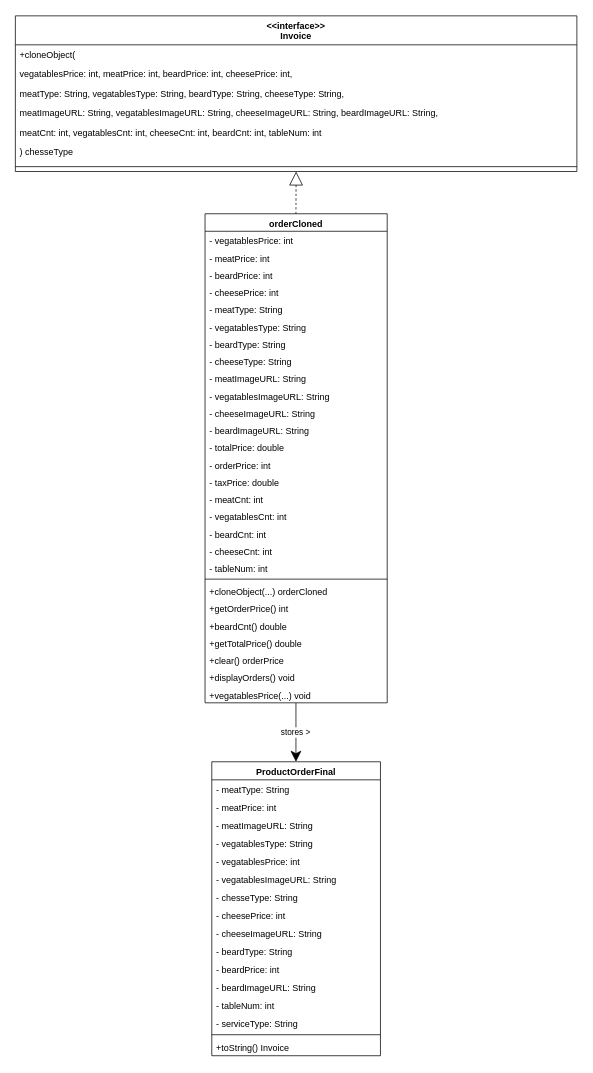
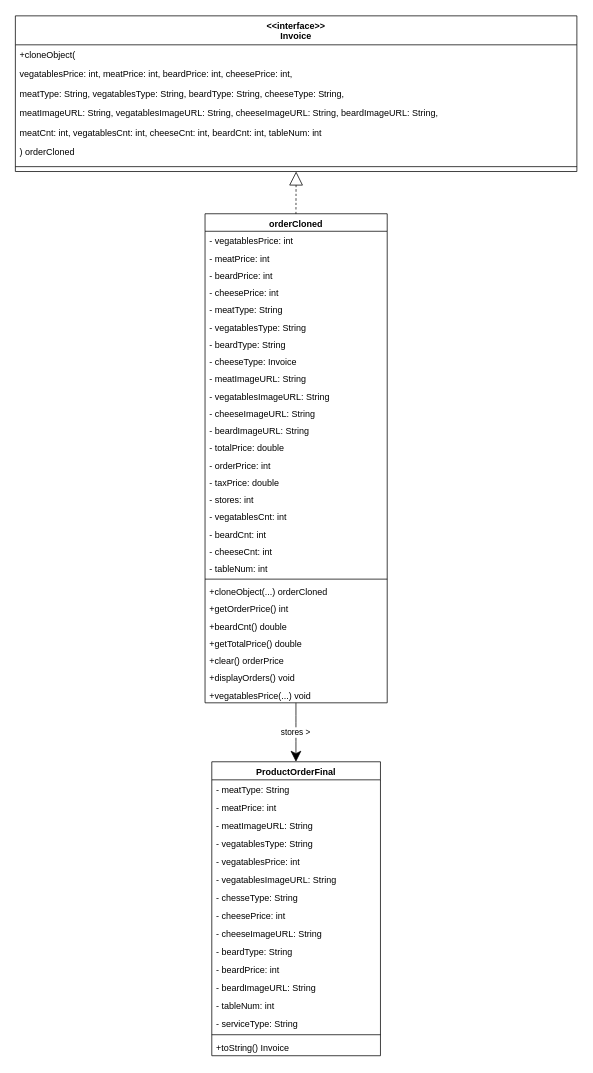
(49, 152) -> (50, 152)
(255, 362) -> (257, 362)
(240, 500) -> (237, 500)
